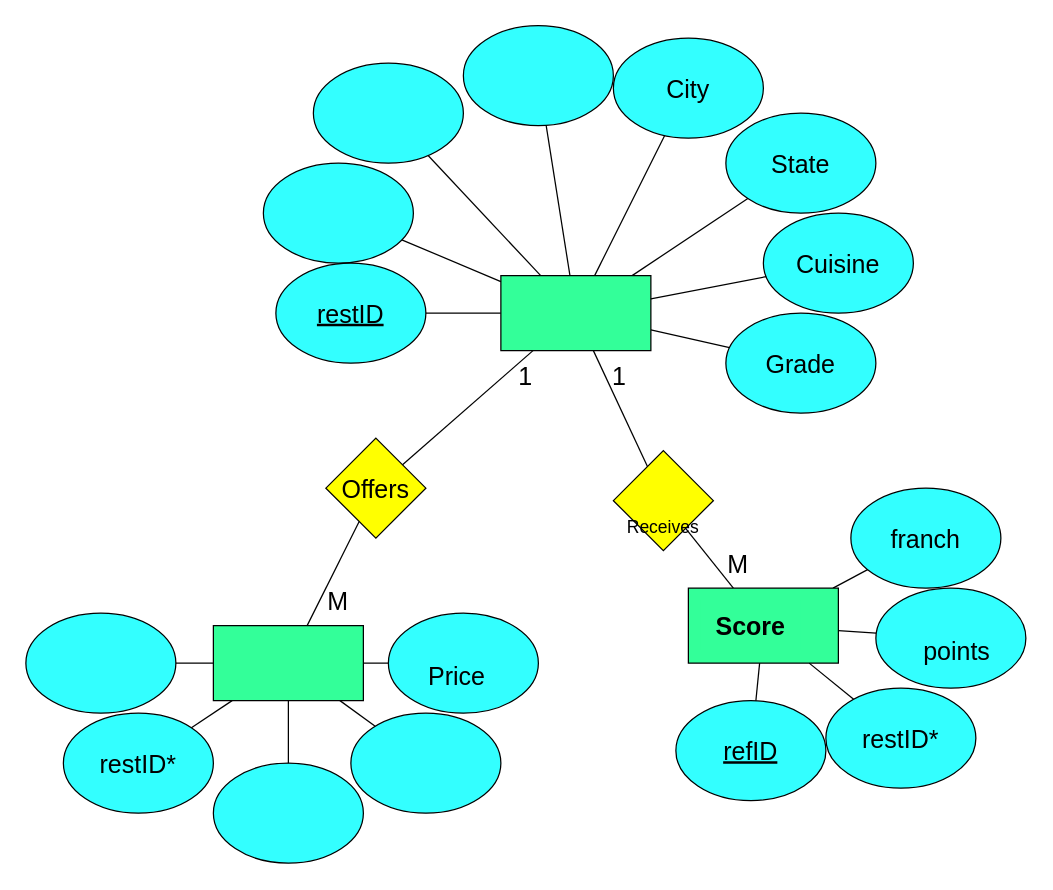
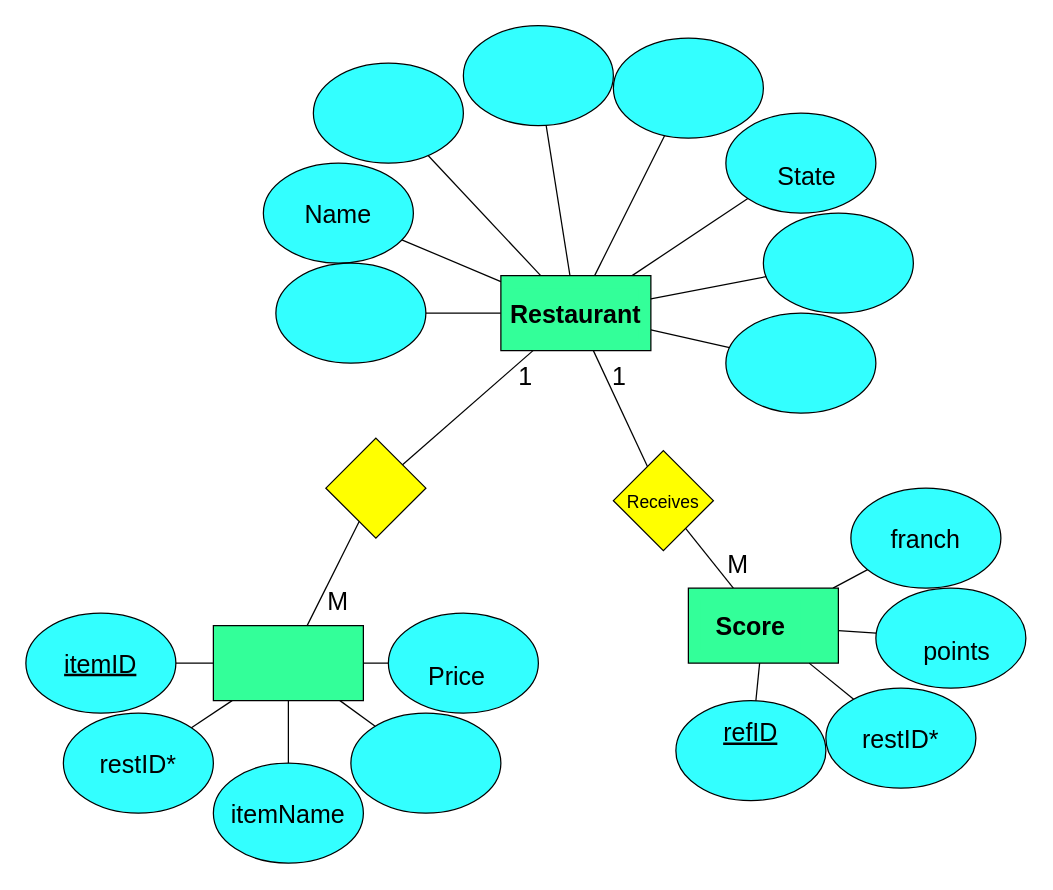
(688, 88) -> none
(801, 163) -> (807, 176)
none -> (338, 213)
(838, 263) -> none
(351, 313) -> none
none -> (576, 313)
(801, 363) -> none
(376, 488) -> none
(663, 523) -> (663, 498)
none -> (101, 663)
(751, 751) -> (751, 732)
none -> (288, 813)
